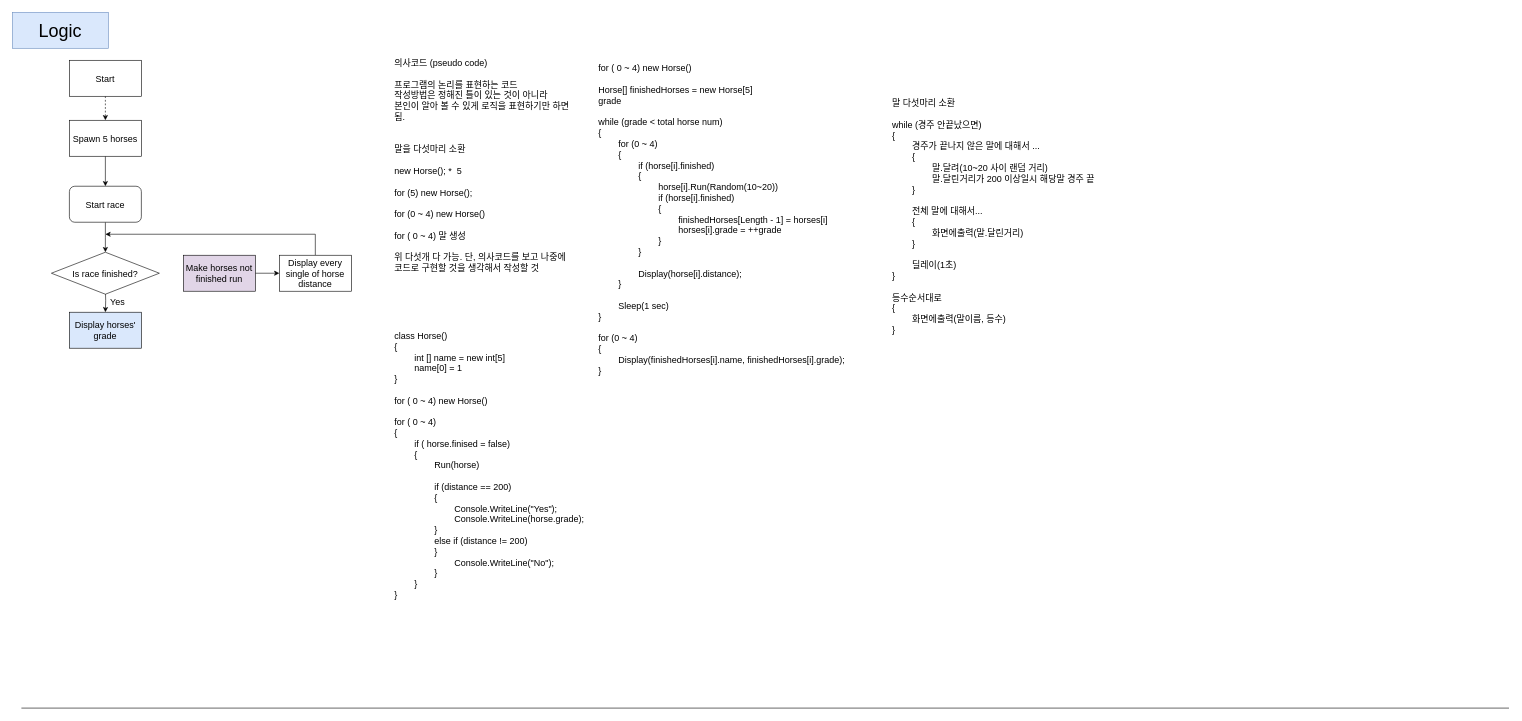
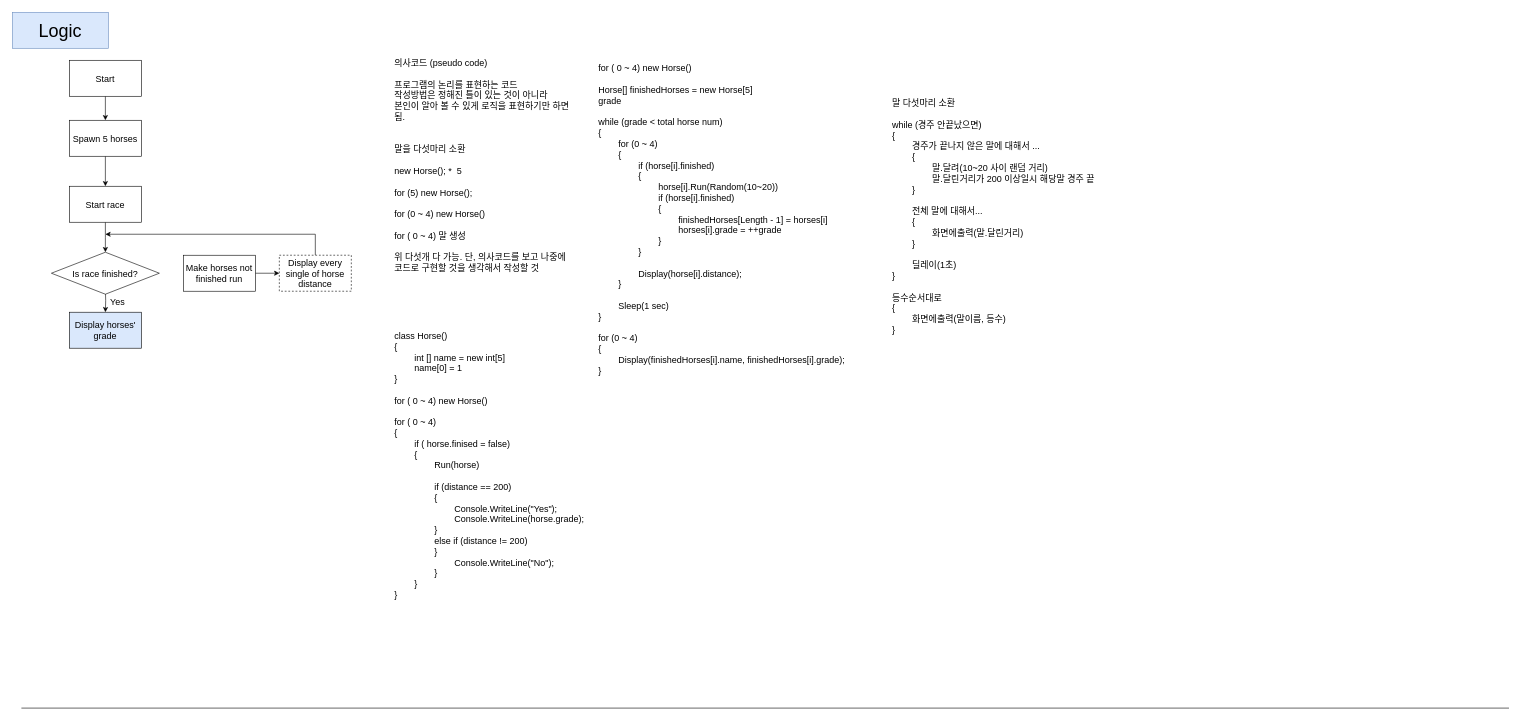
(105, 105) -> (105, 105)
(105, 204) -> (105, 204)
(219, 273) -> (219, 273)
(315, 273) -> (315, 273)
